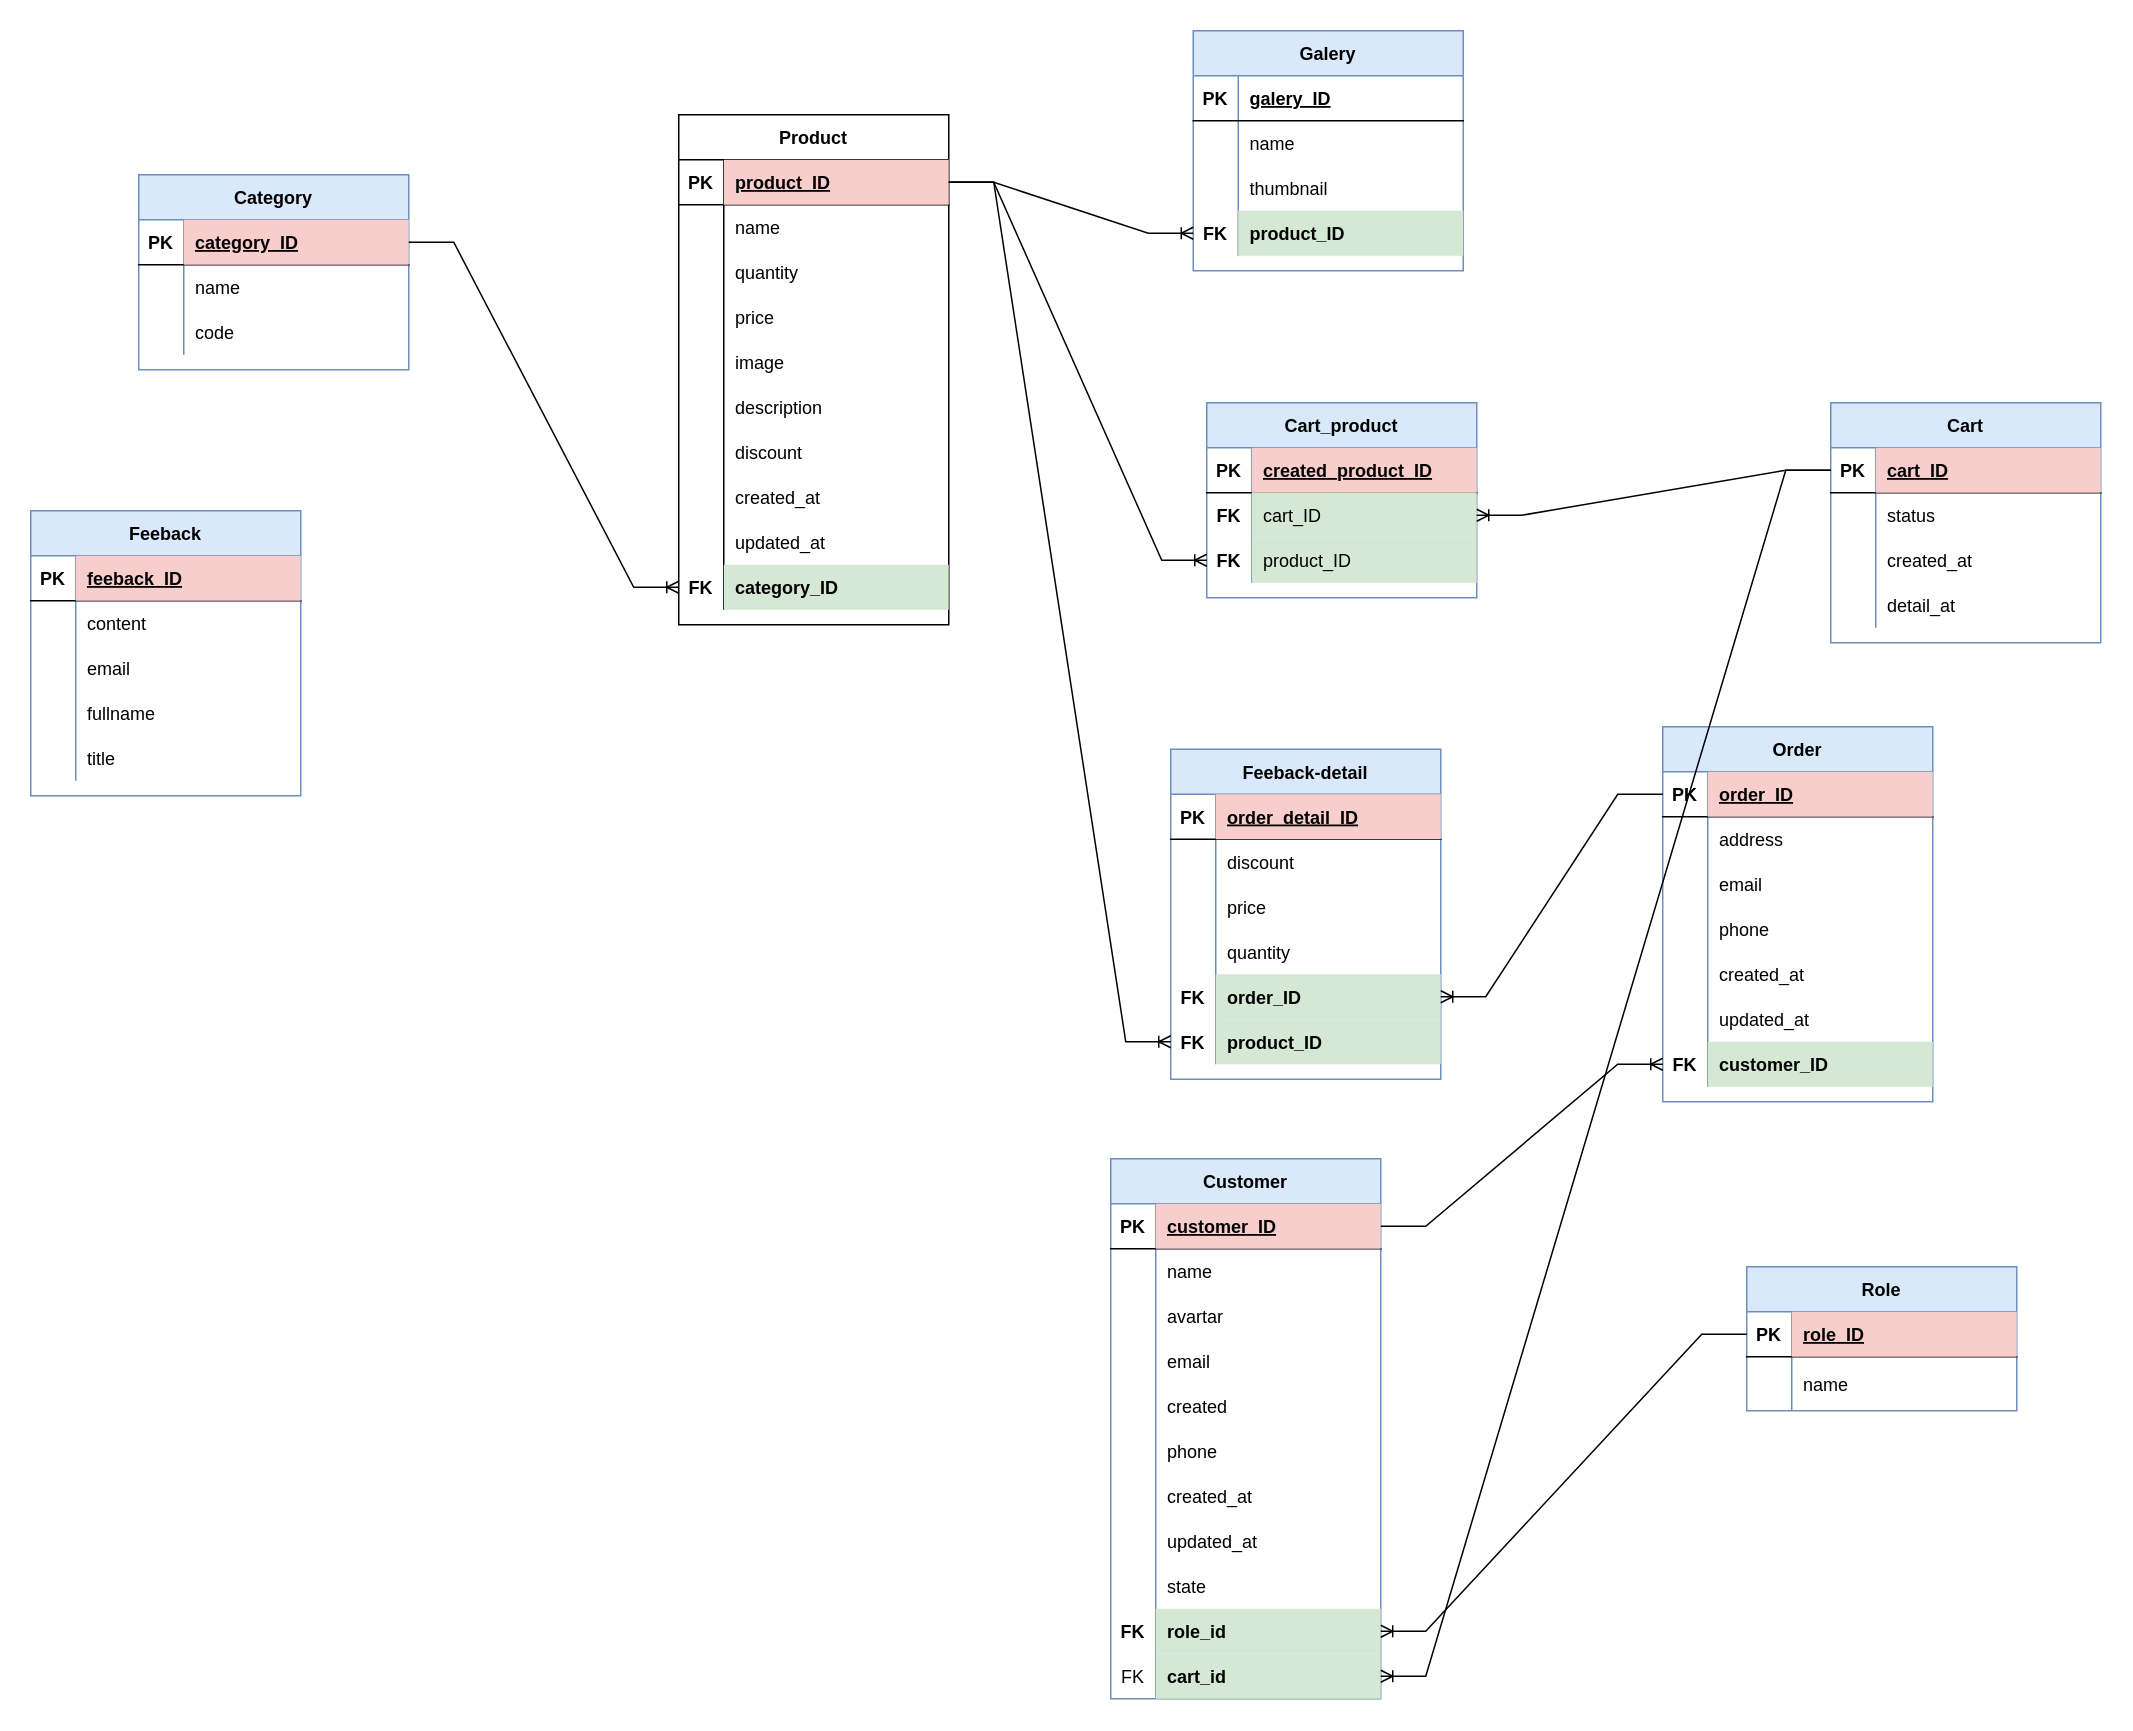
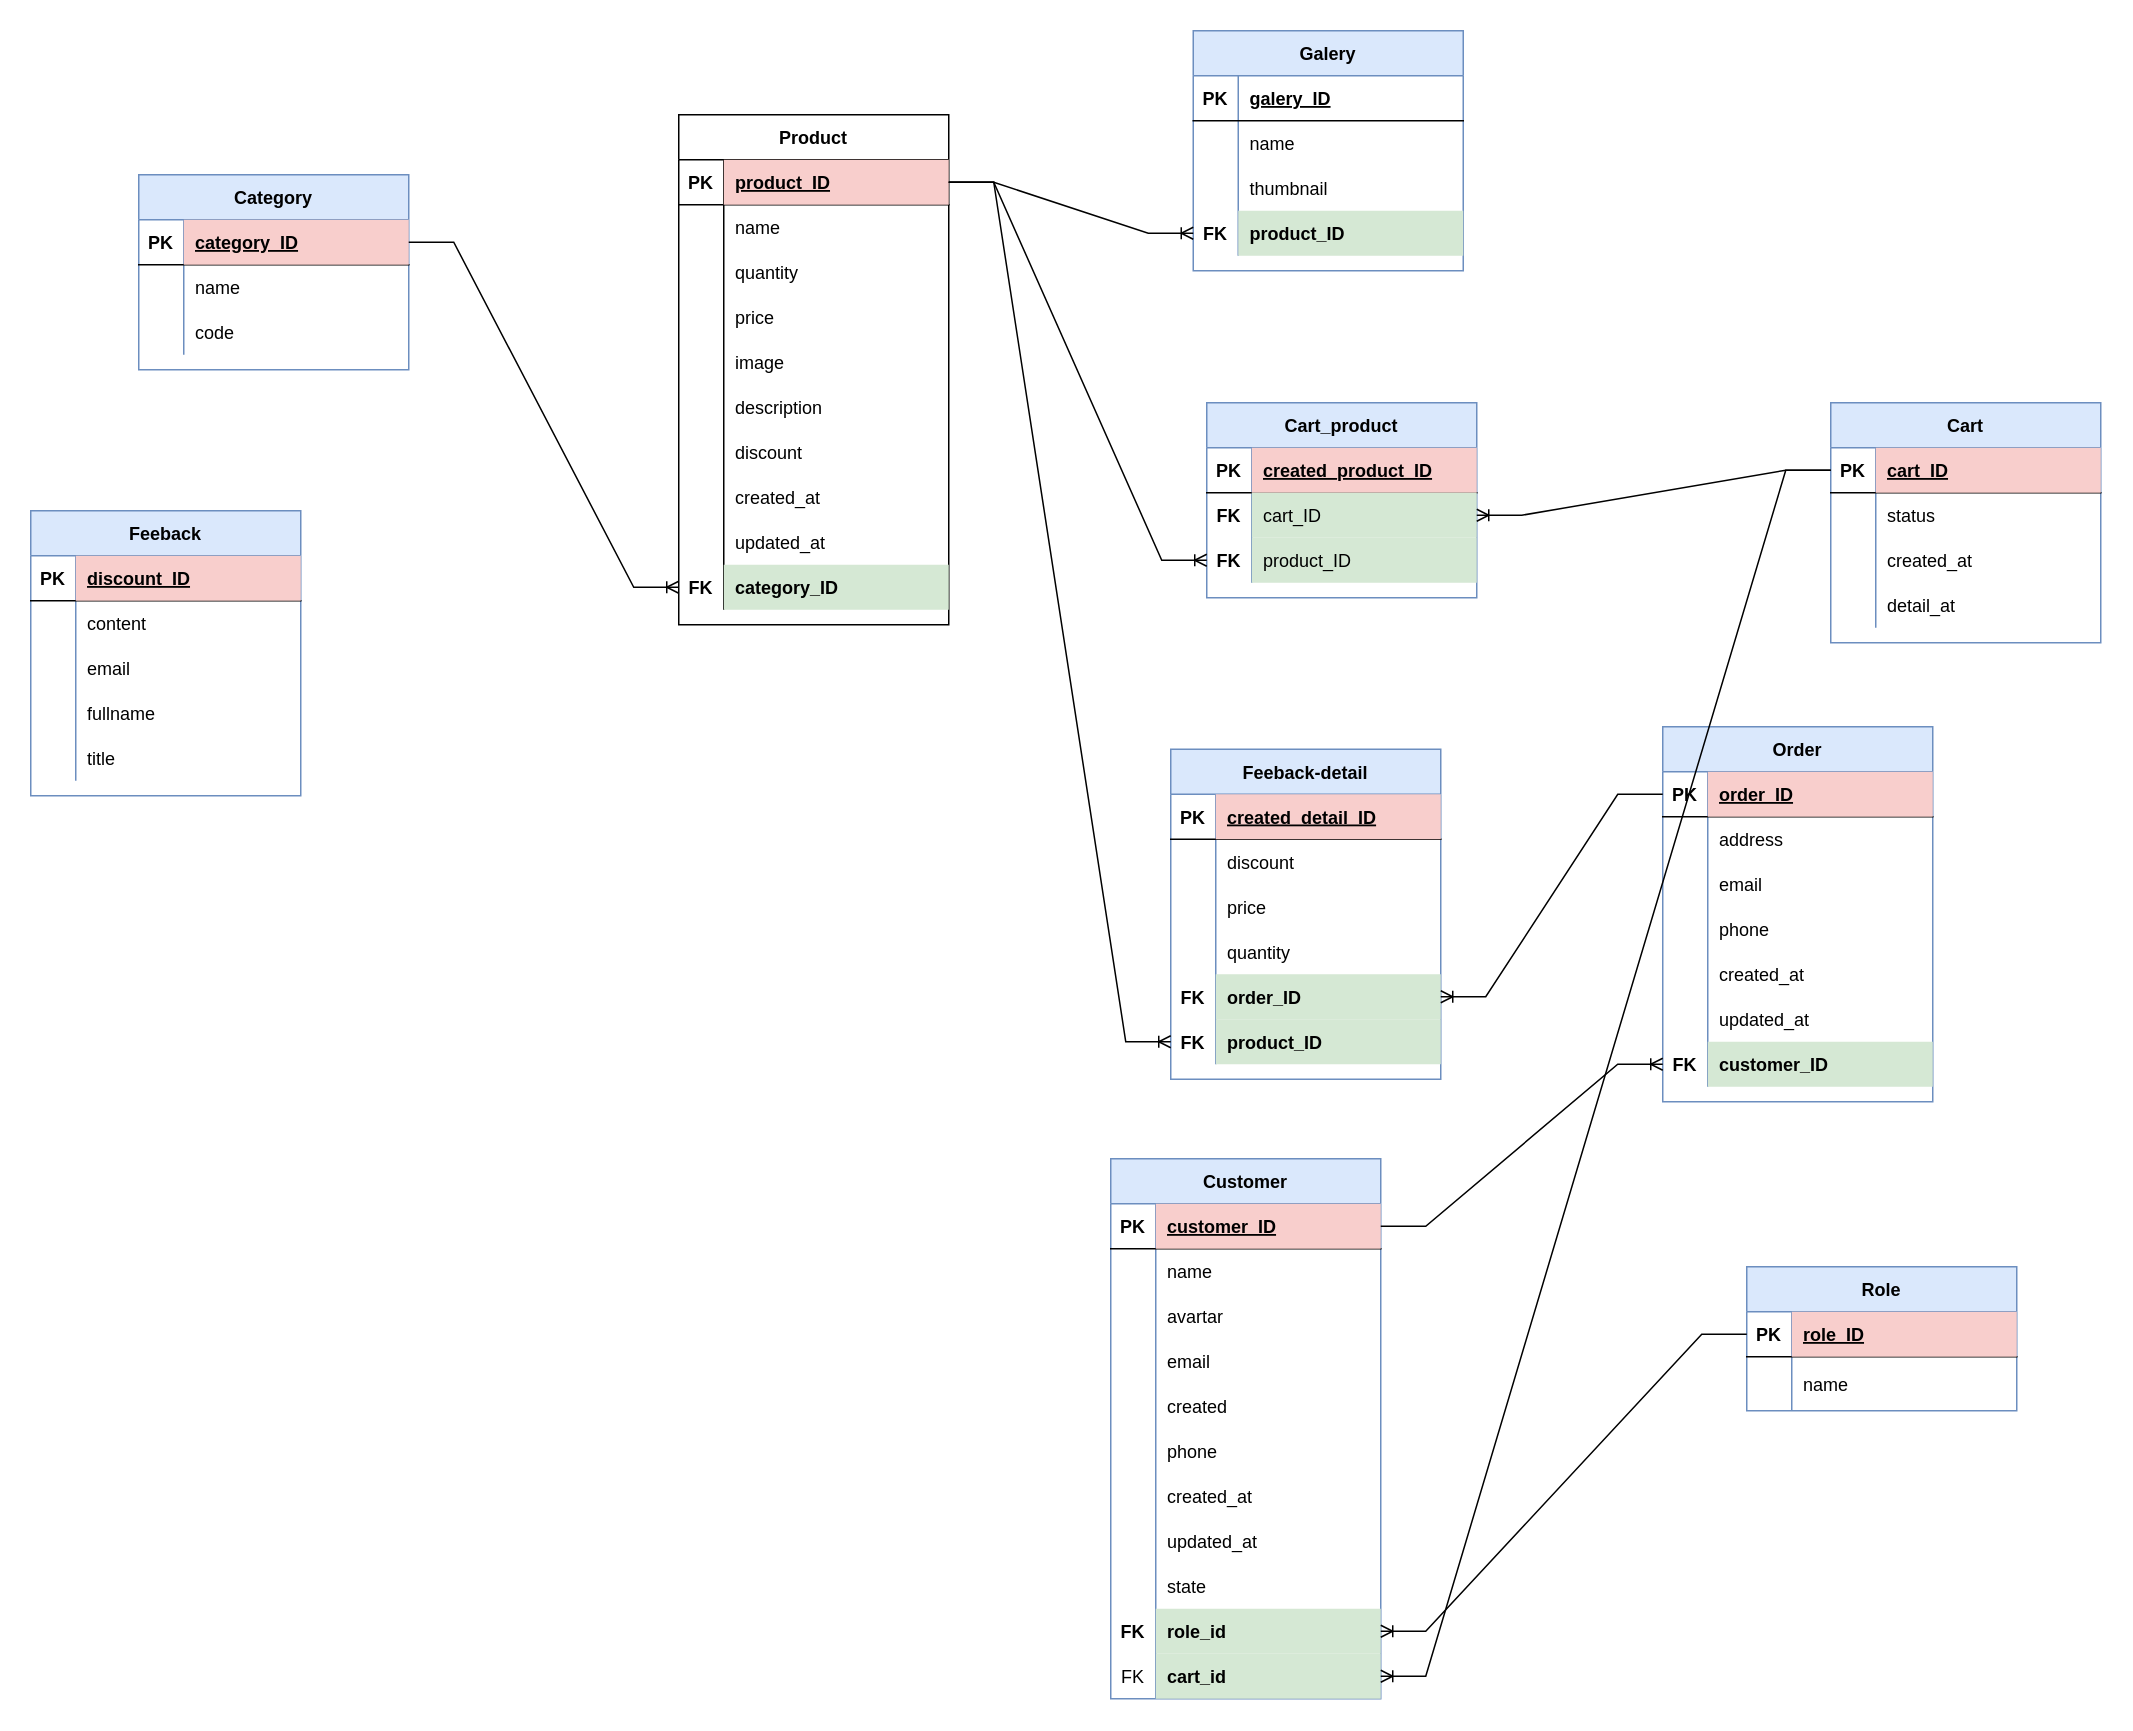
(137, 579) -> (140, 579)
(1298, 818) -> (1308, 818)
